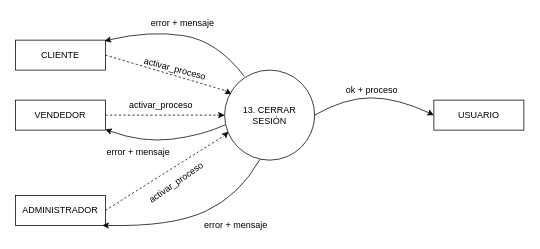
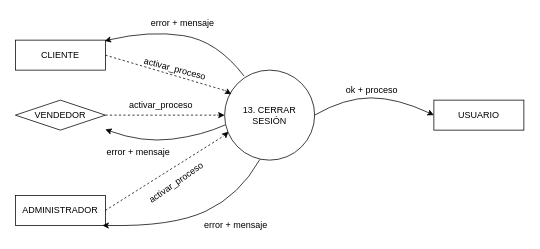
(60, 115) -> (60, 115)
